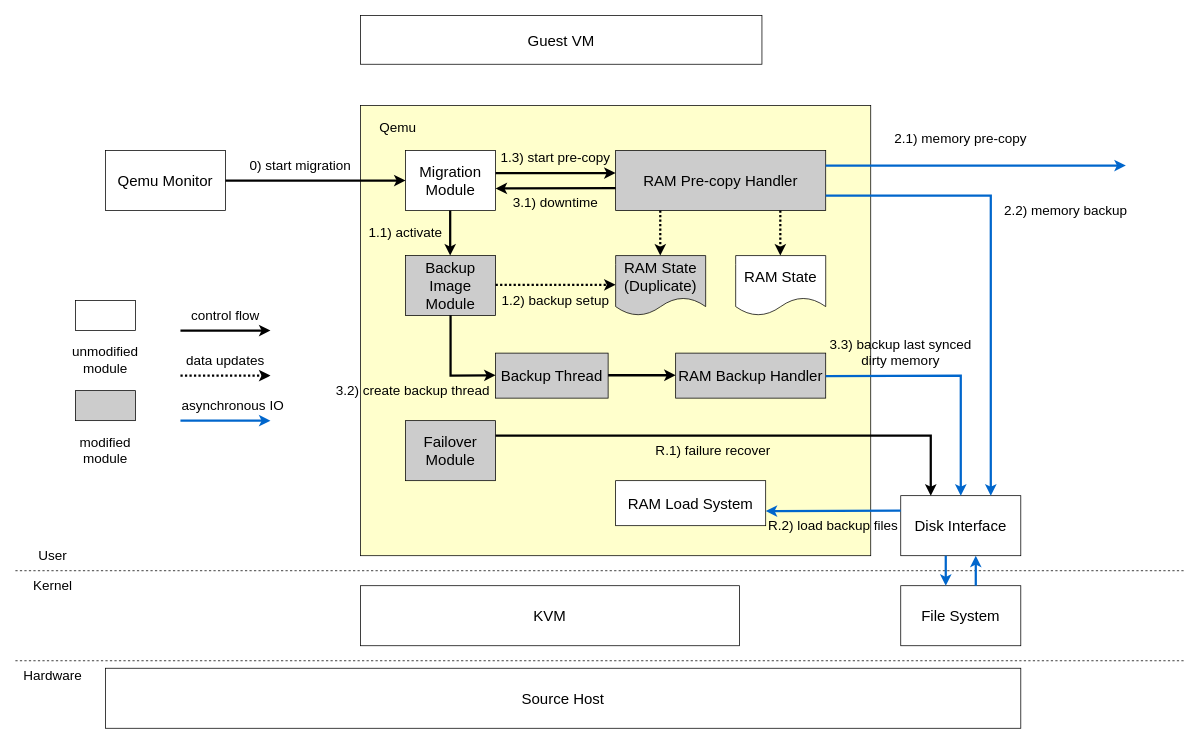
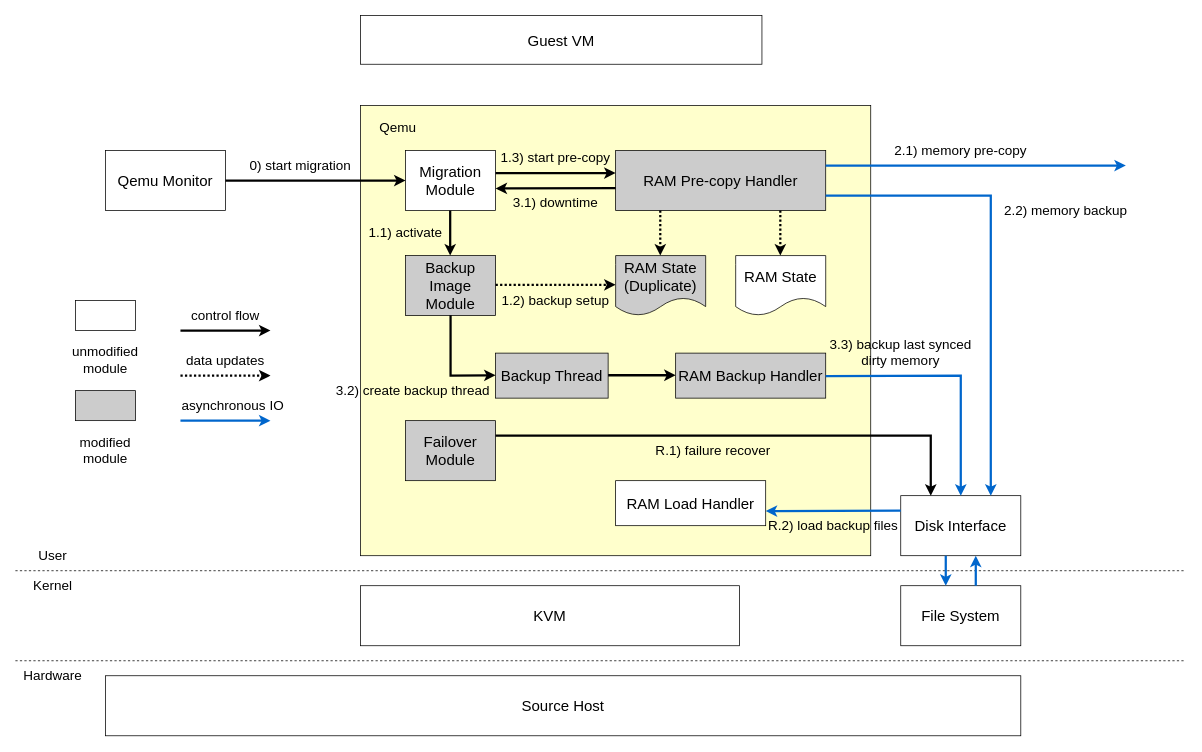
(960, 139) -> (960, 150)
(690, 503) -> (690, 503)
(563, 698) -> (563, 705)
